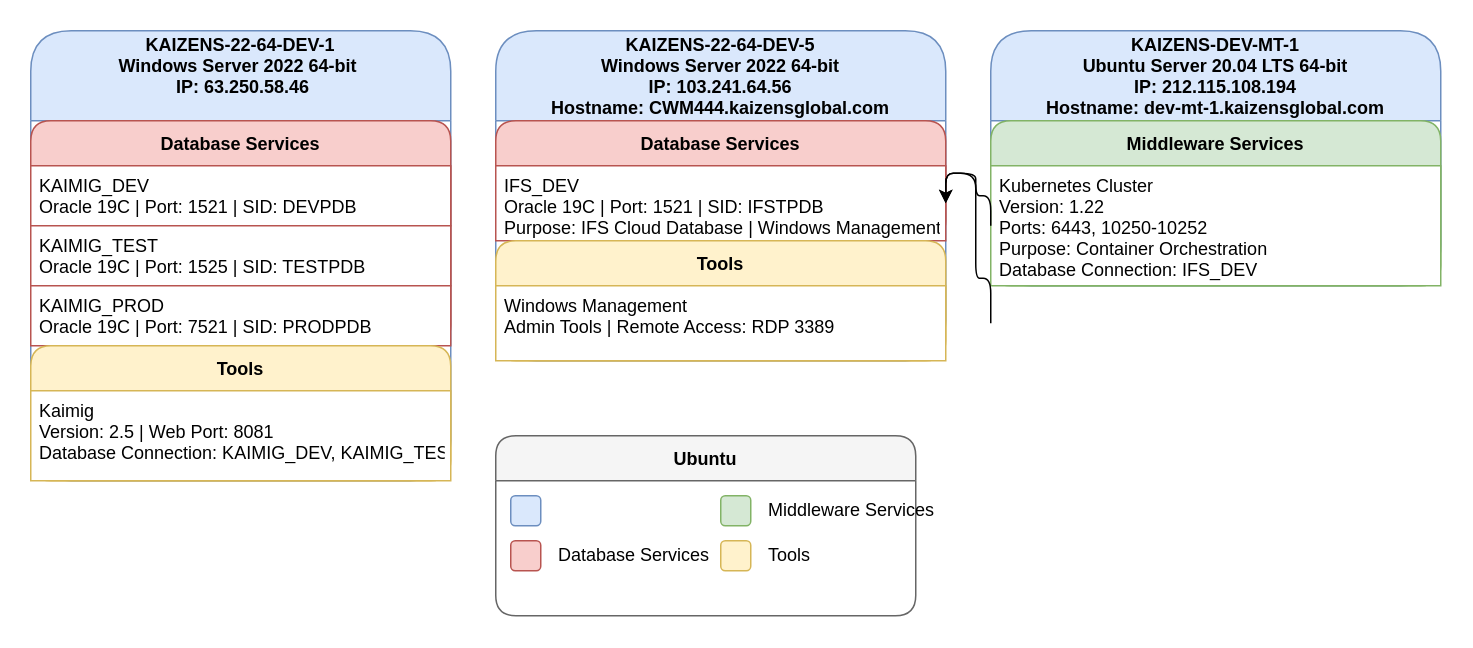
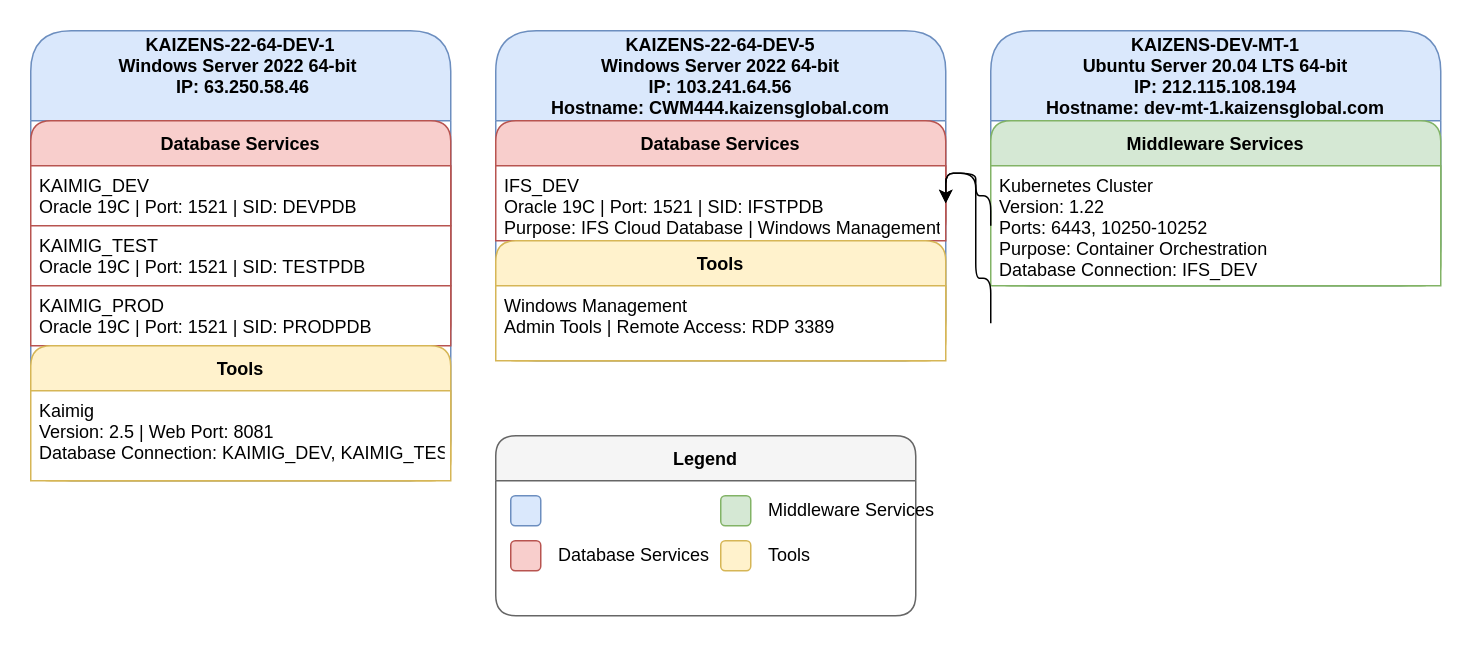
(94, 246) -> (94, 246)
(94, 306) -> (94, 306)
(705, 459) -> (705, 459)
